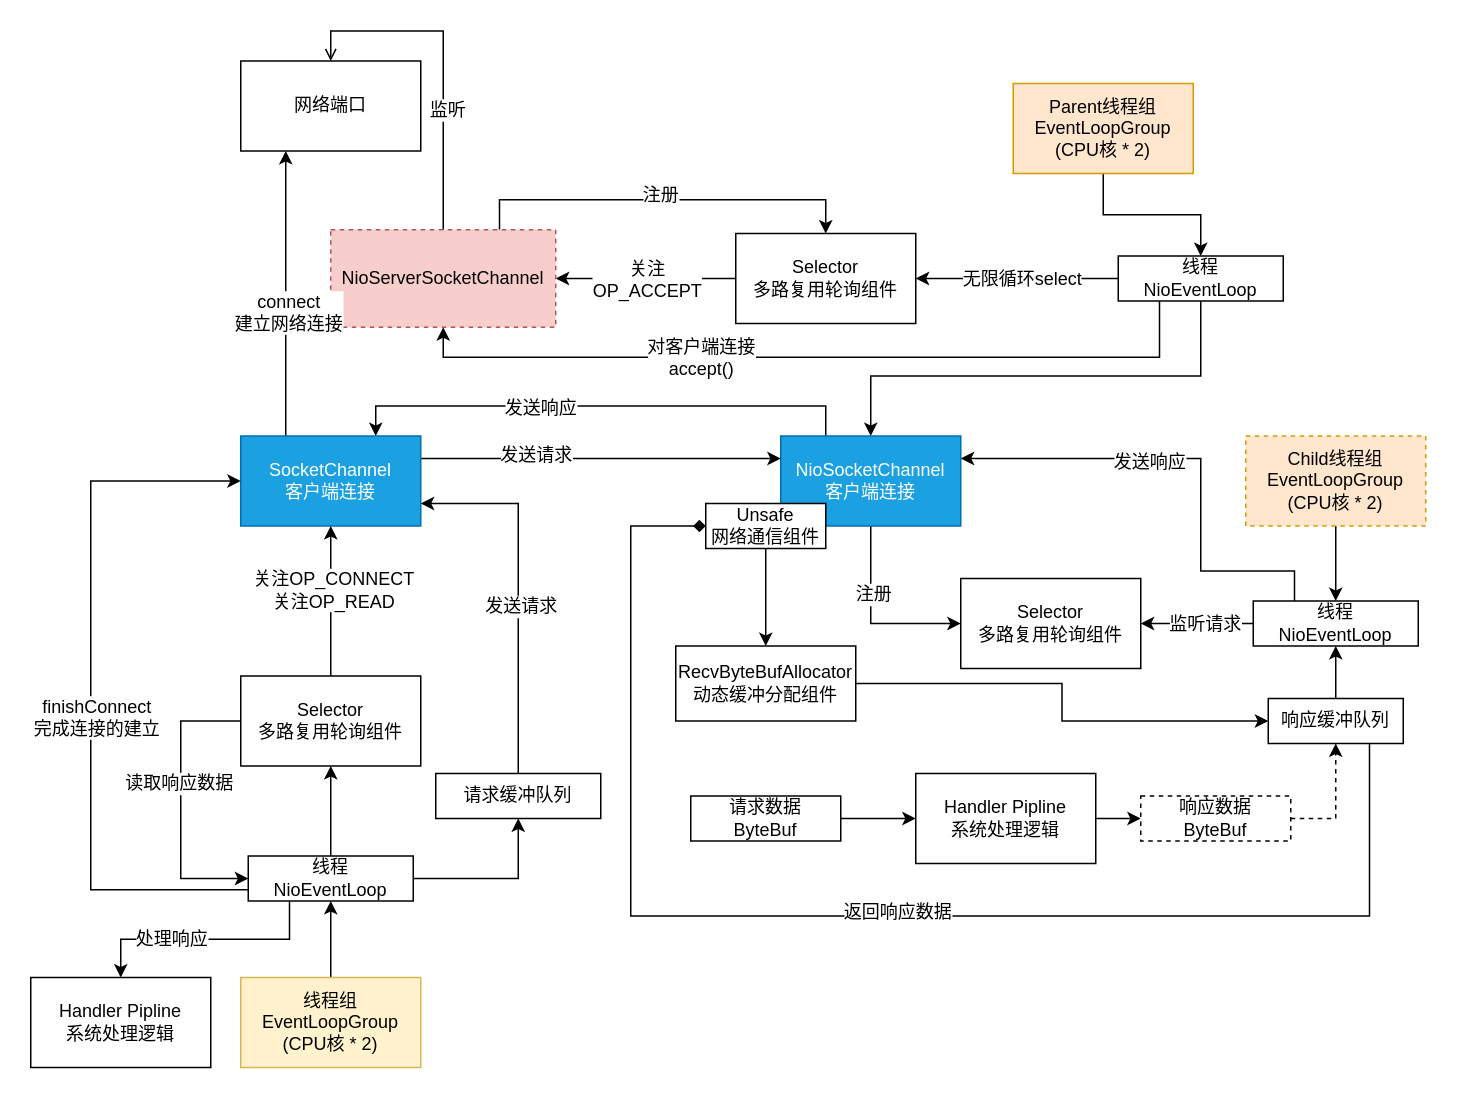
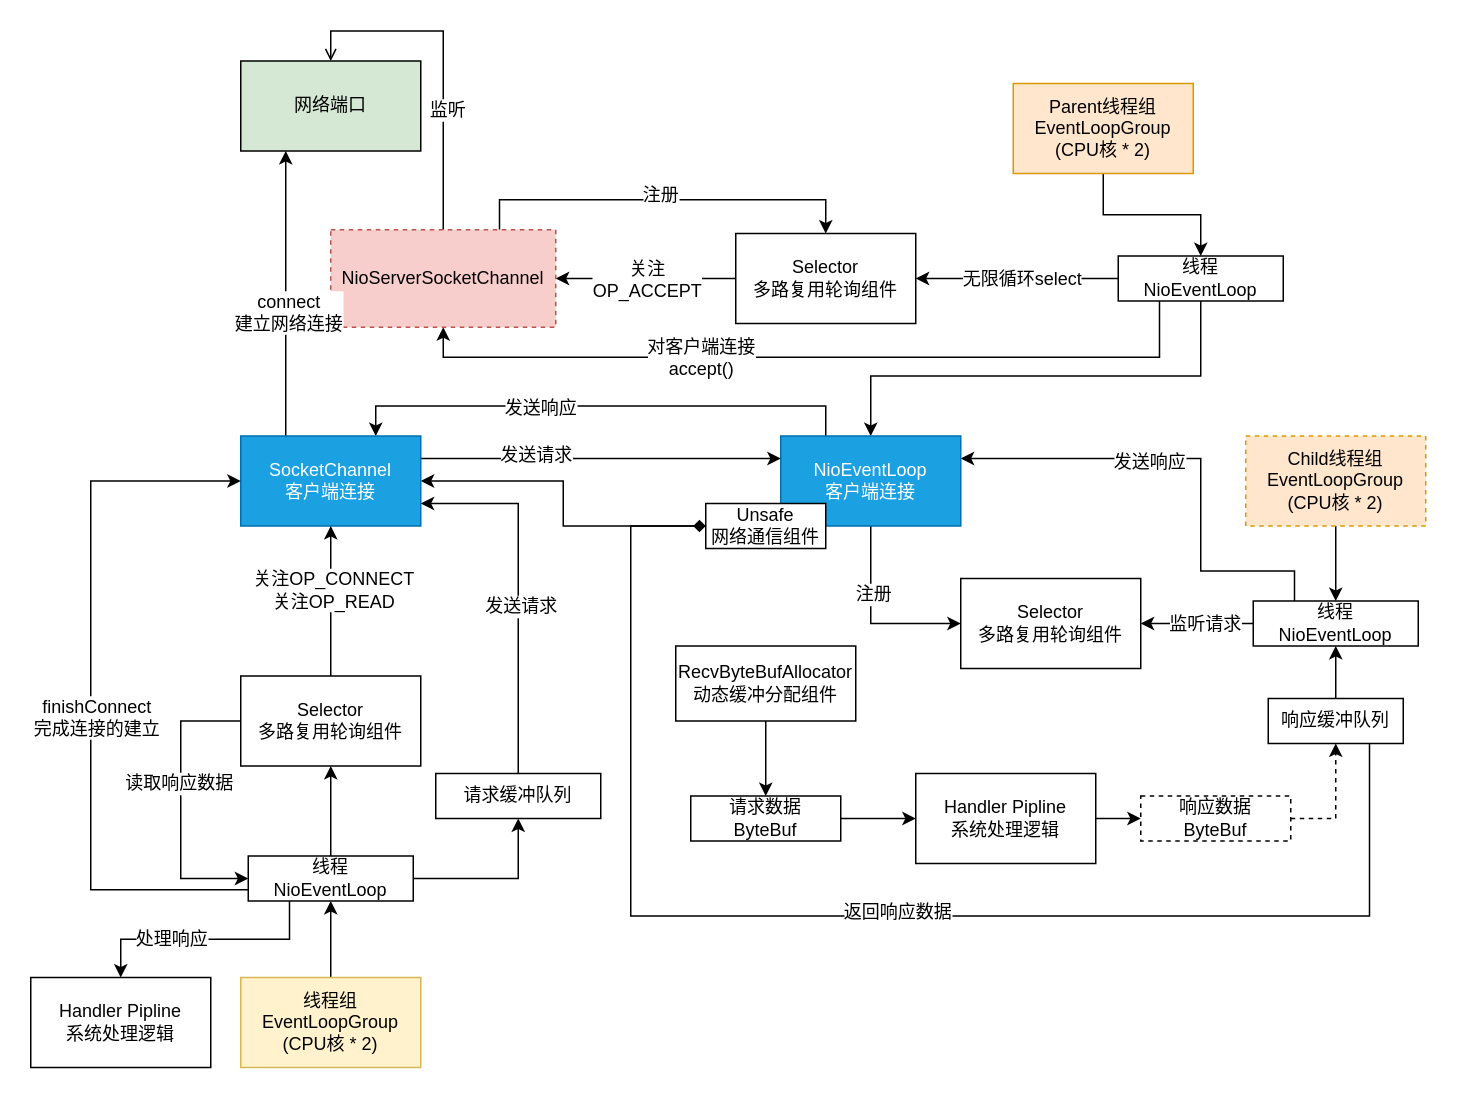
(331, 106) -> (331, 106)
(871, 481) -> (871, 481)
(766, 592) -> (552, 481)
(1062, 696) -> (766, 753)
